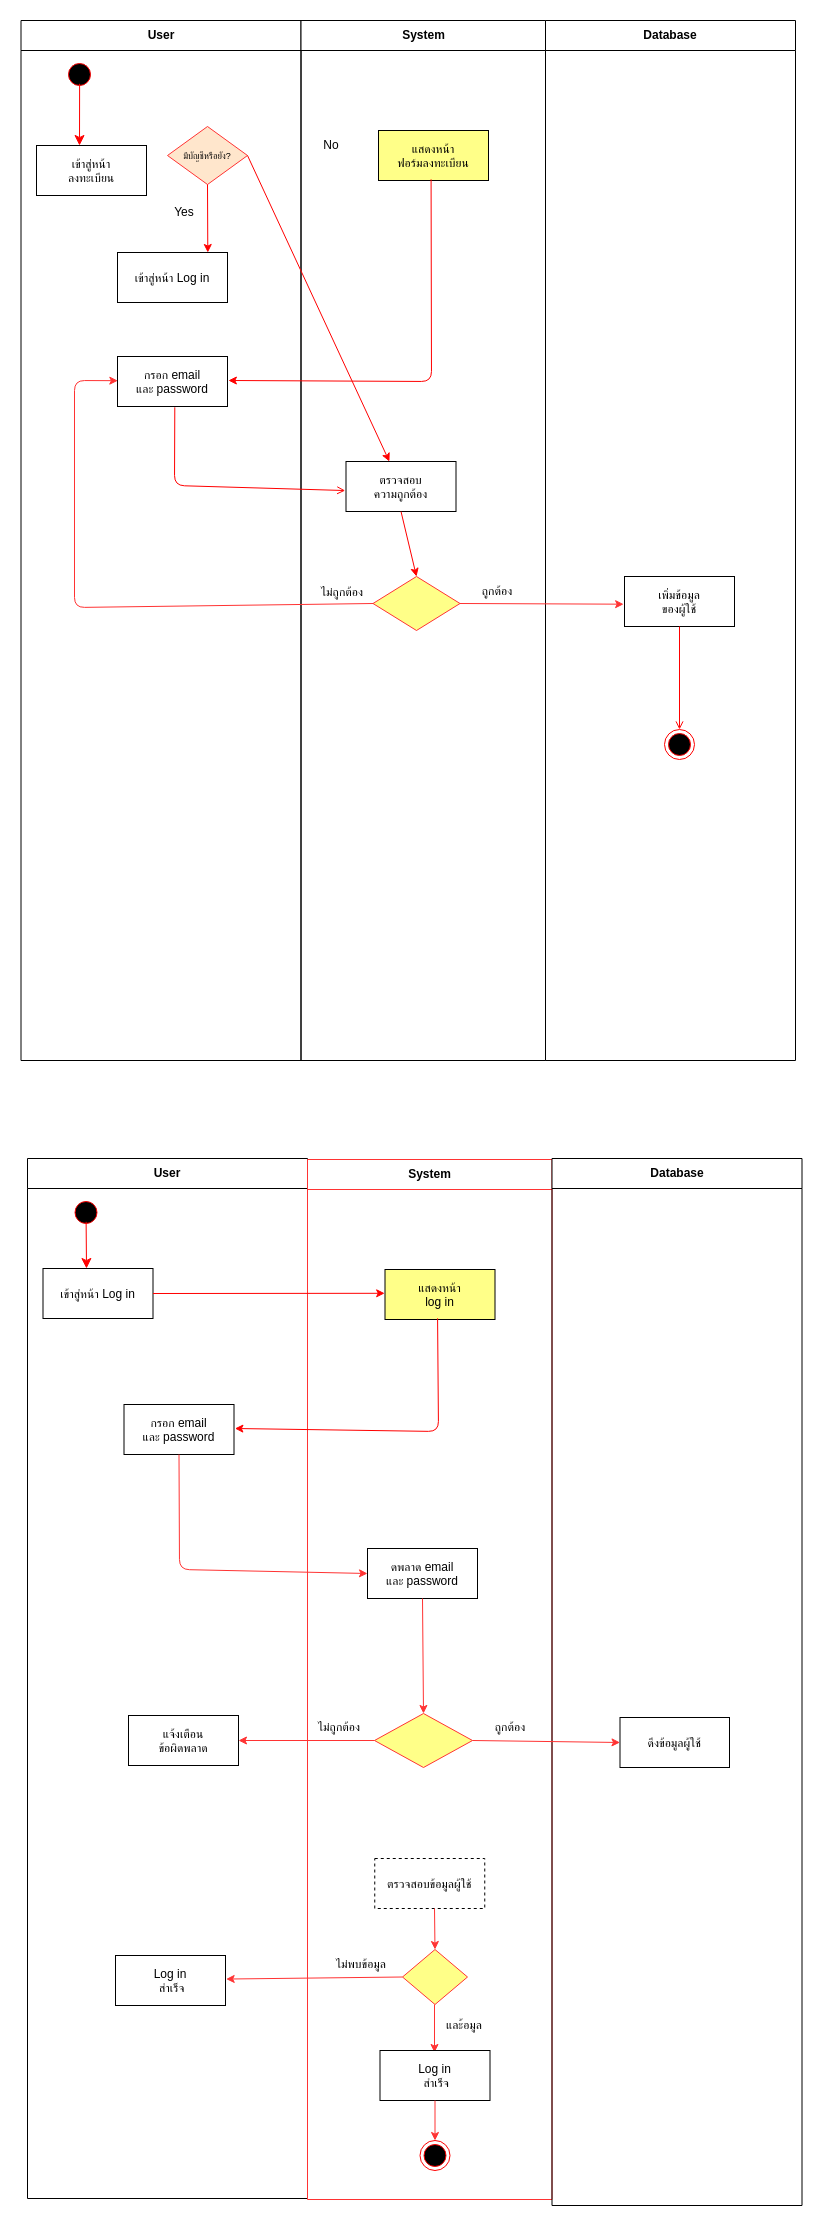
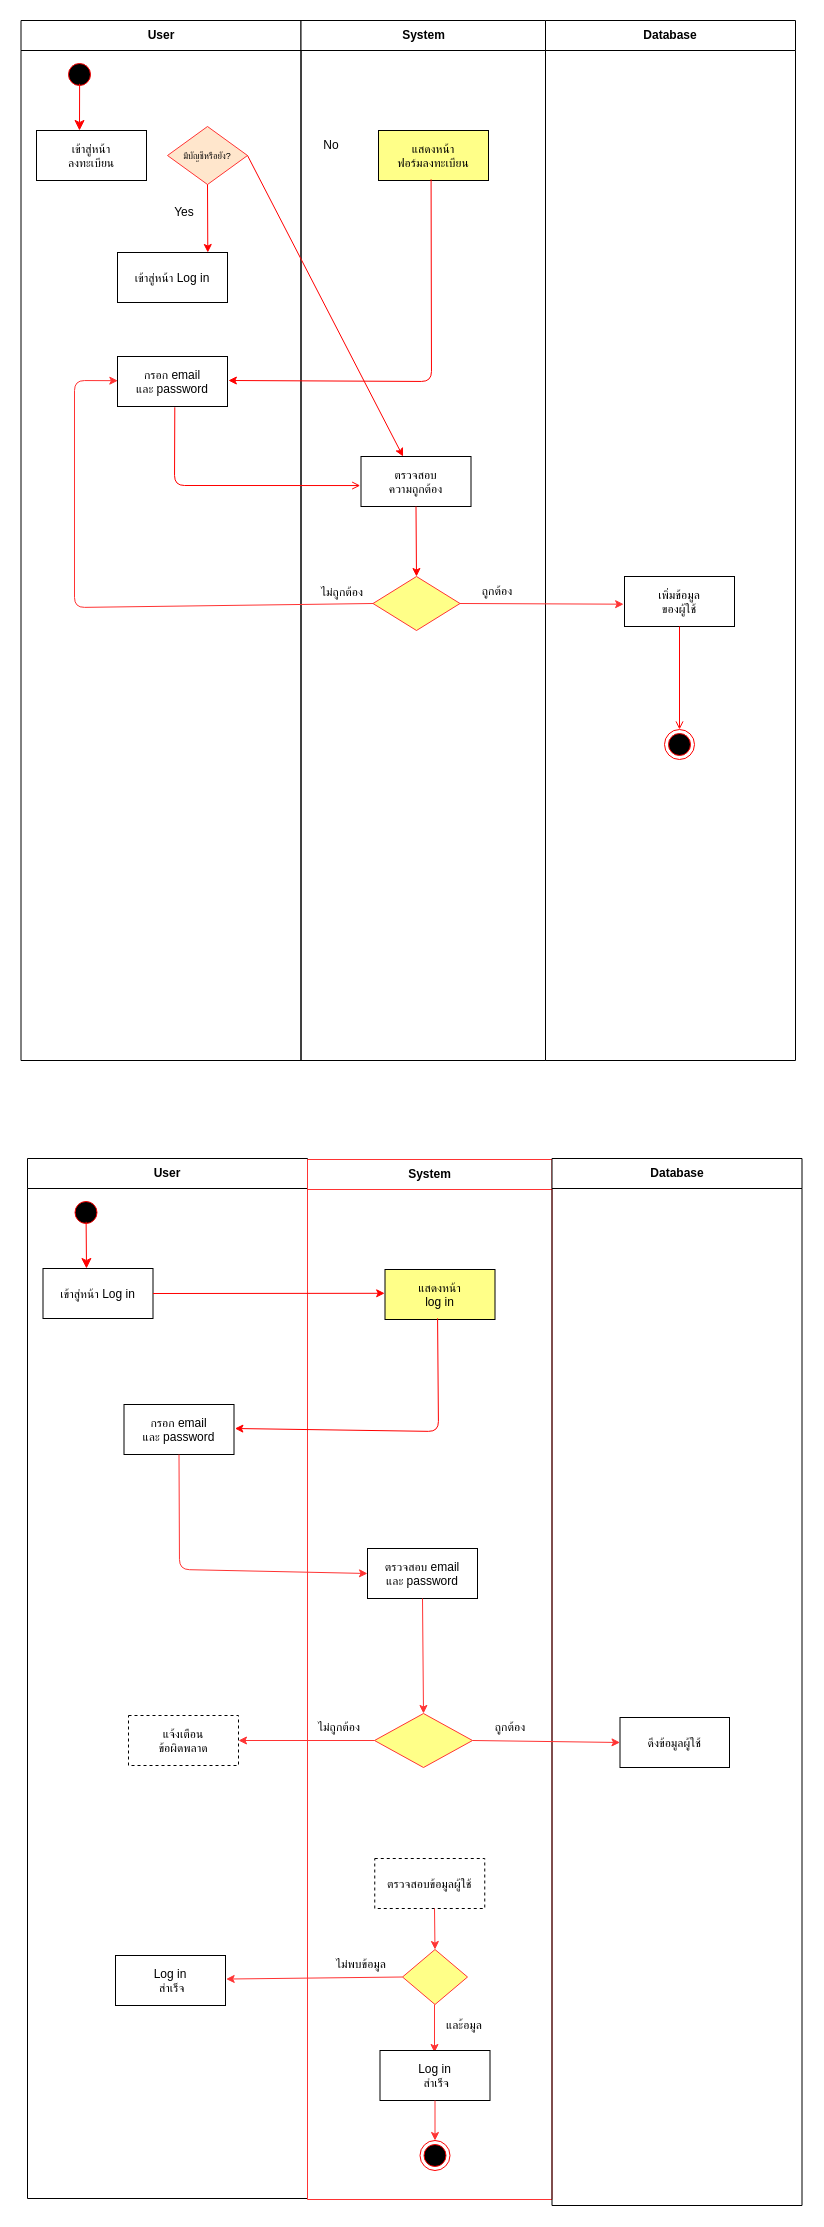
(92, 171) -> (92, 156)
(401, 487) -> (416, 482)
(422, 1567) -> (422, 1567)
(184, 1741) -> (184, 1741)
